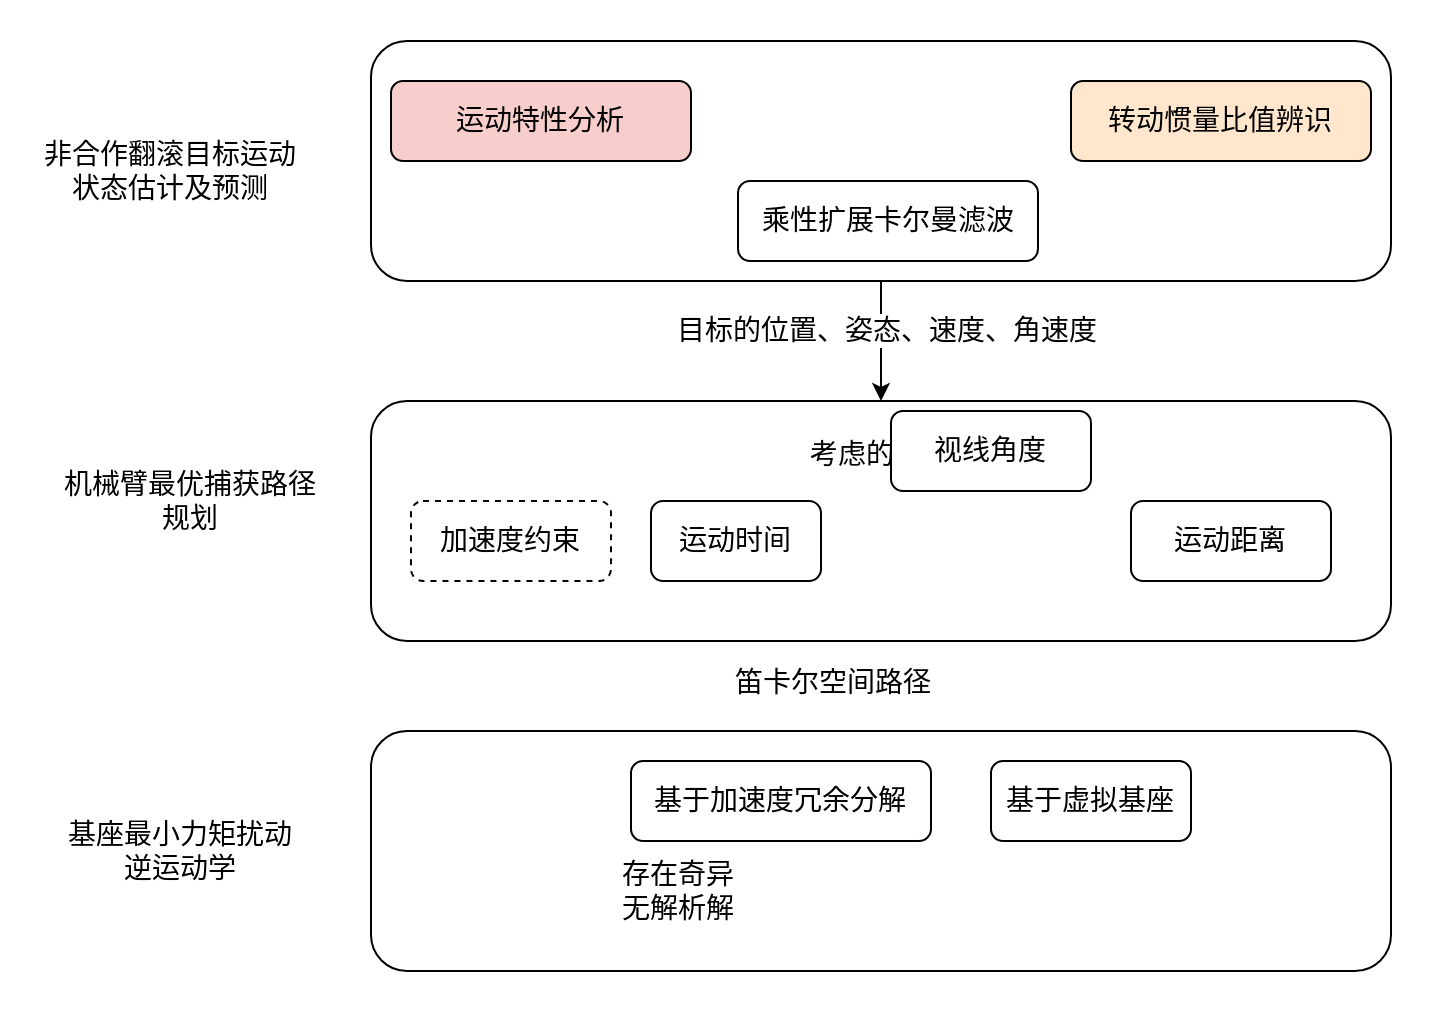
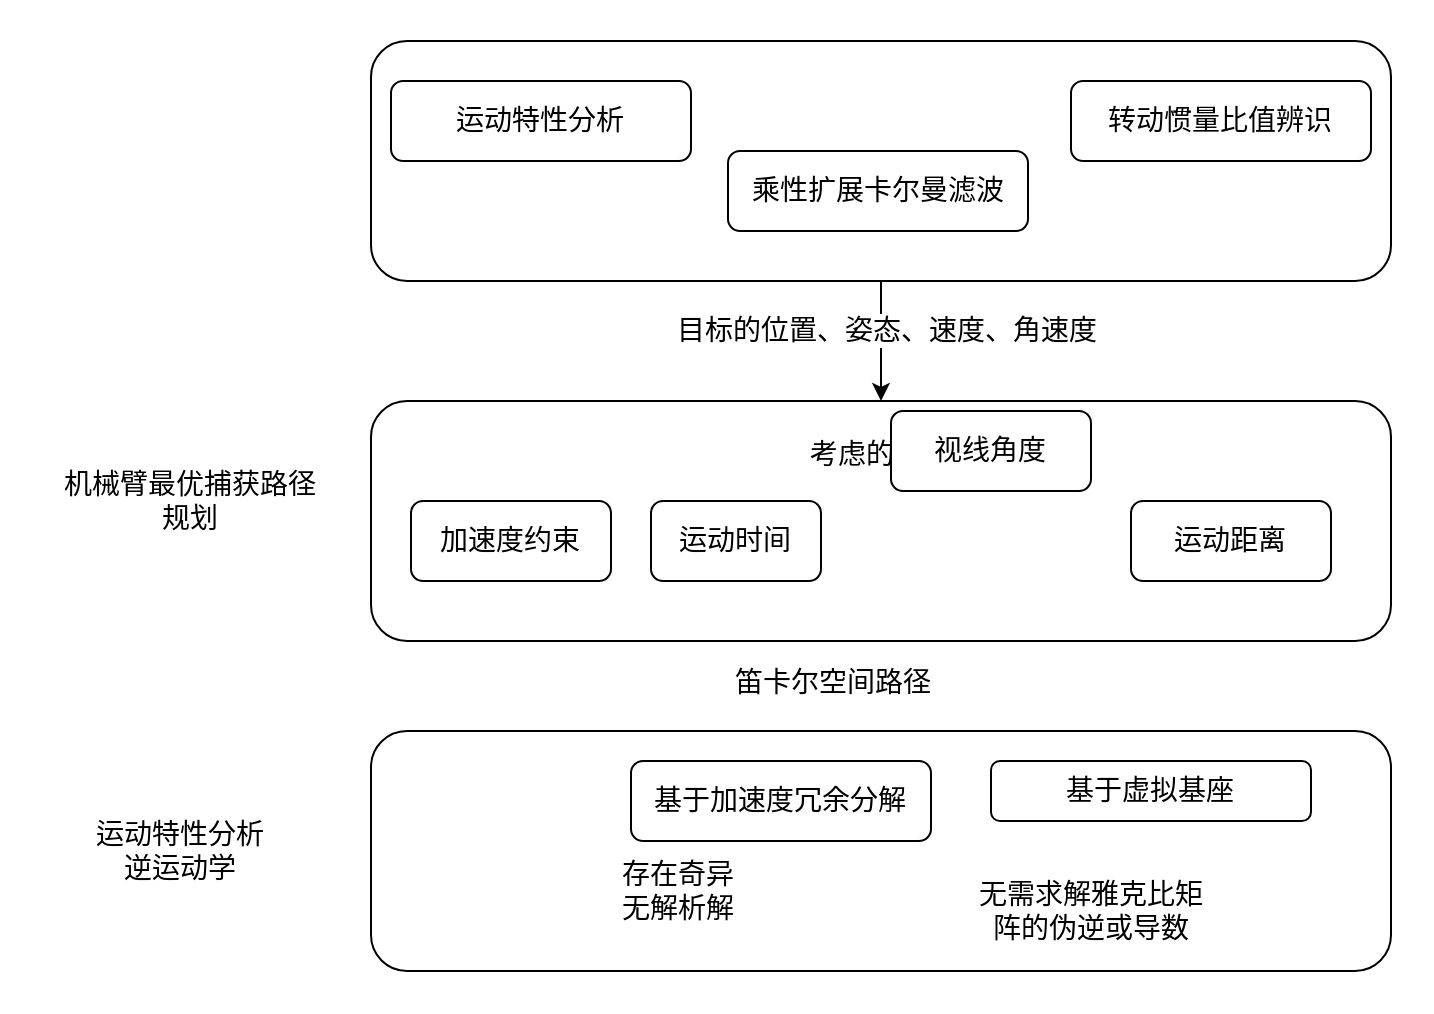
(541, 121) -> (541, 121)
(1221, 121) -> (1221, 121)
(171, 171) -> none
(888, 221) -> (878, 191)
(511, 541) -> (511, 541)
(1091, 801) -> (1151, 791)
(181, 851) -> (181, 851)
none -> (1091, 911)
